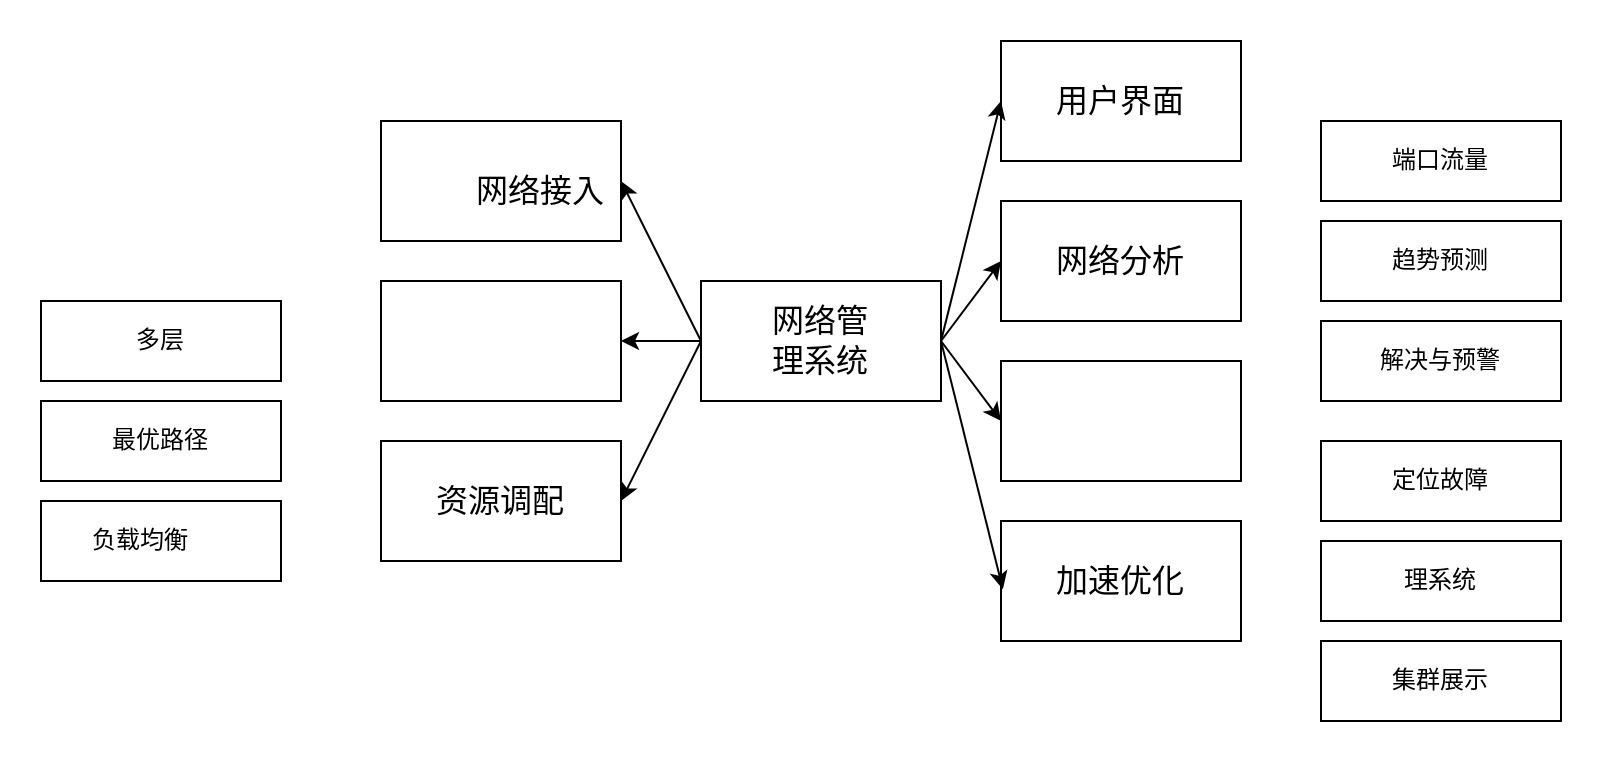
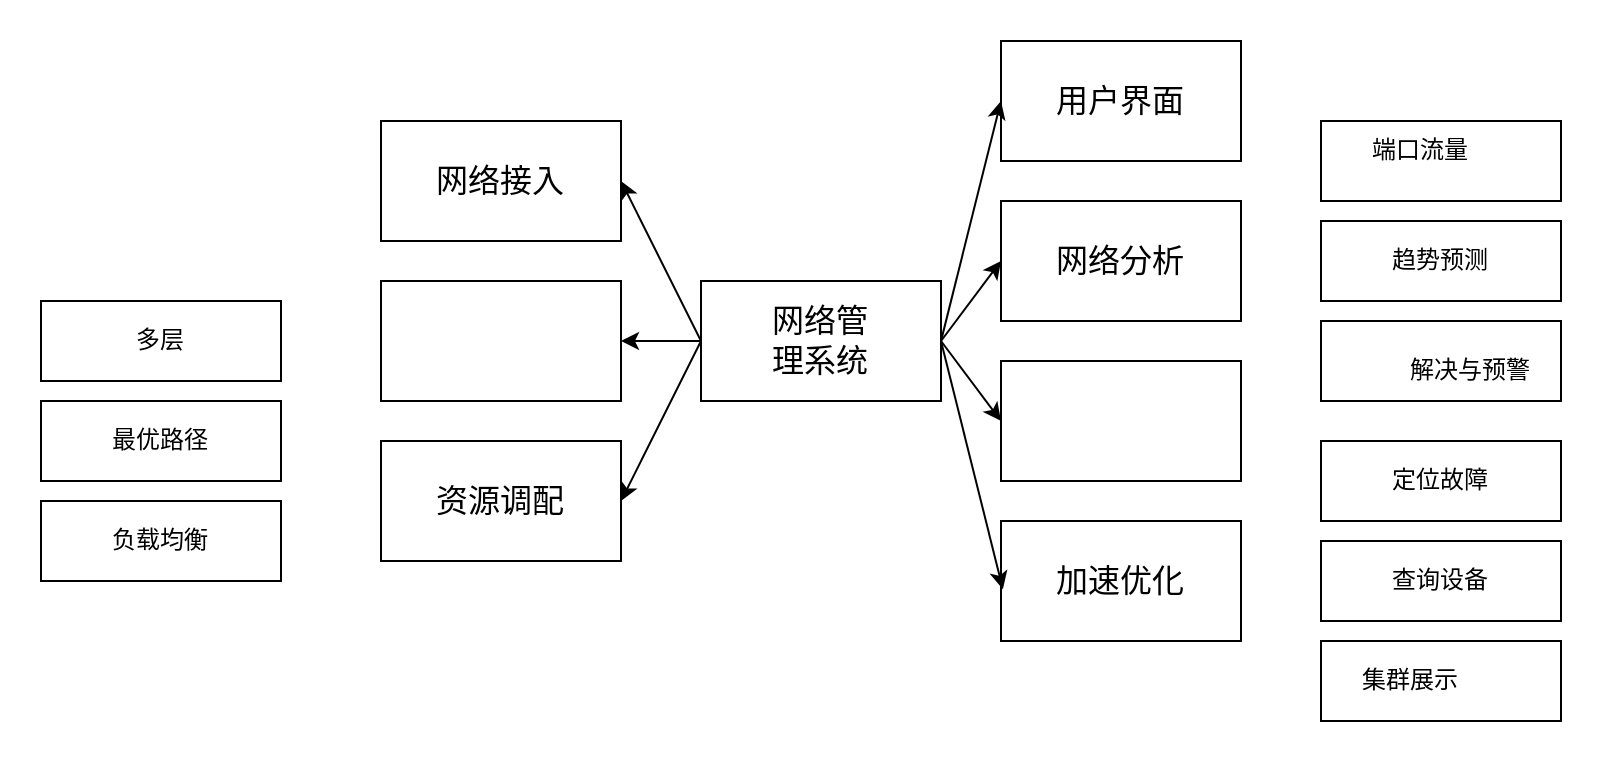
(1441, 161) -> (1421, 151)
(541, 191) -> (501, 181)
(1441, 361) -> (1471, 371)
(141, 541) -> (161, 541)
(1441, 581) -> (1441, 581)
(1441, 681) -> (1411, 681)
